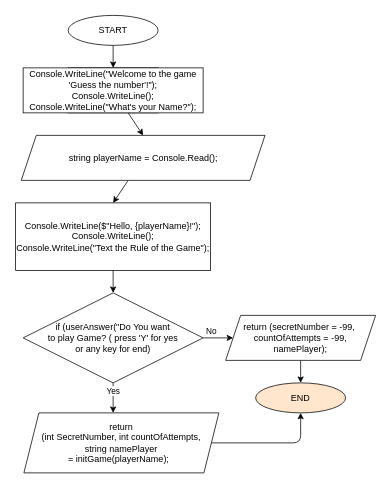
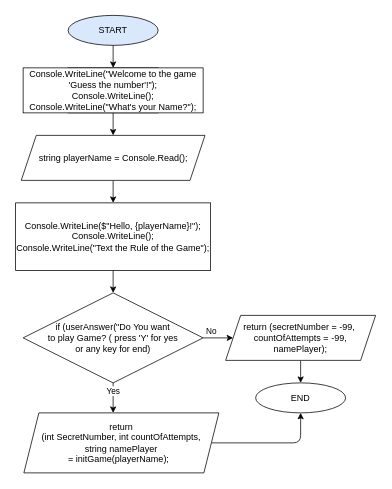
(113, 30) -> (113, 30)
(143, 158) -> (113, 158)
(300, 398) -> (300, 398)
